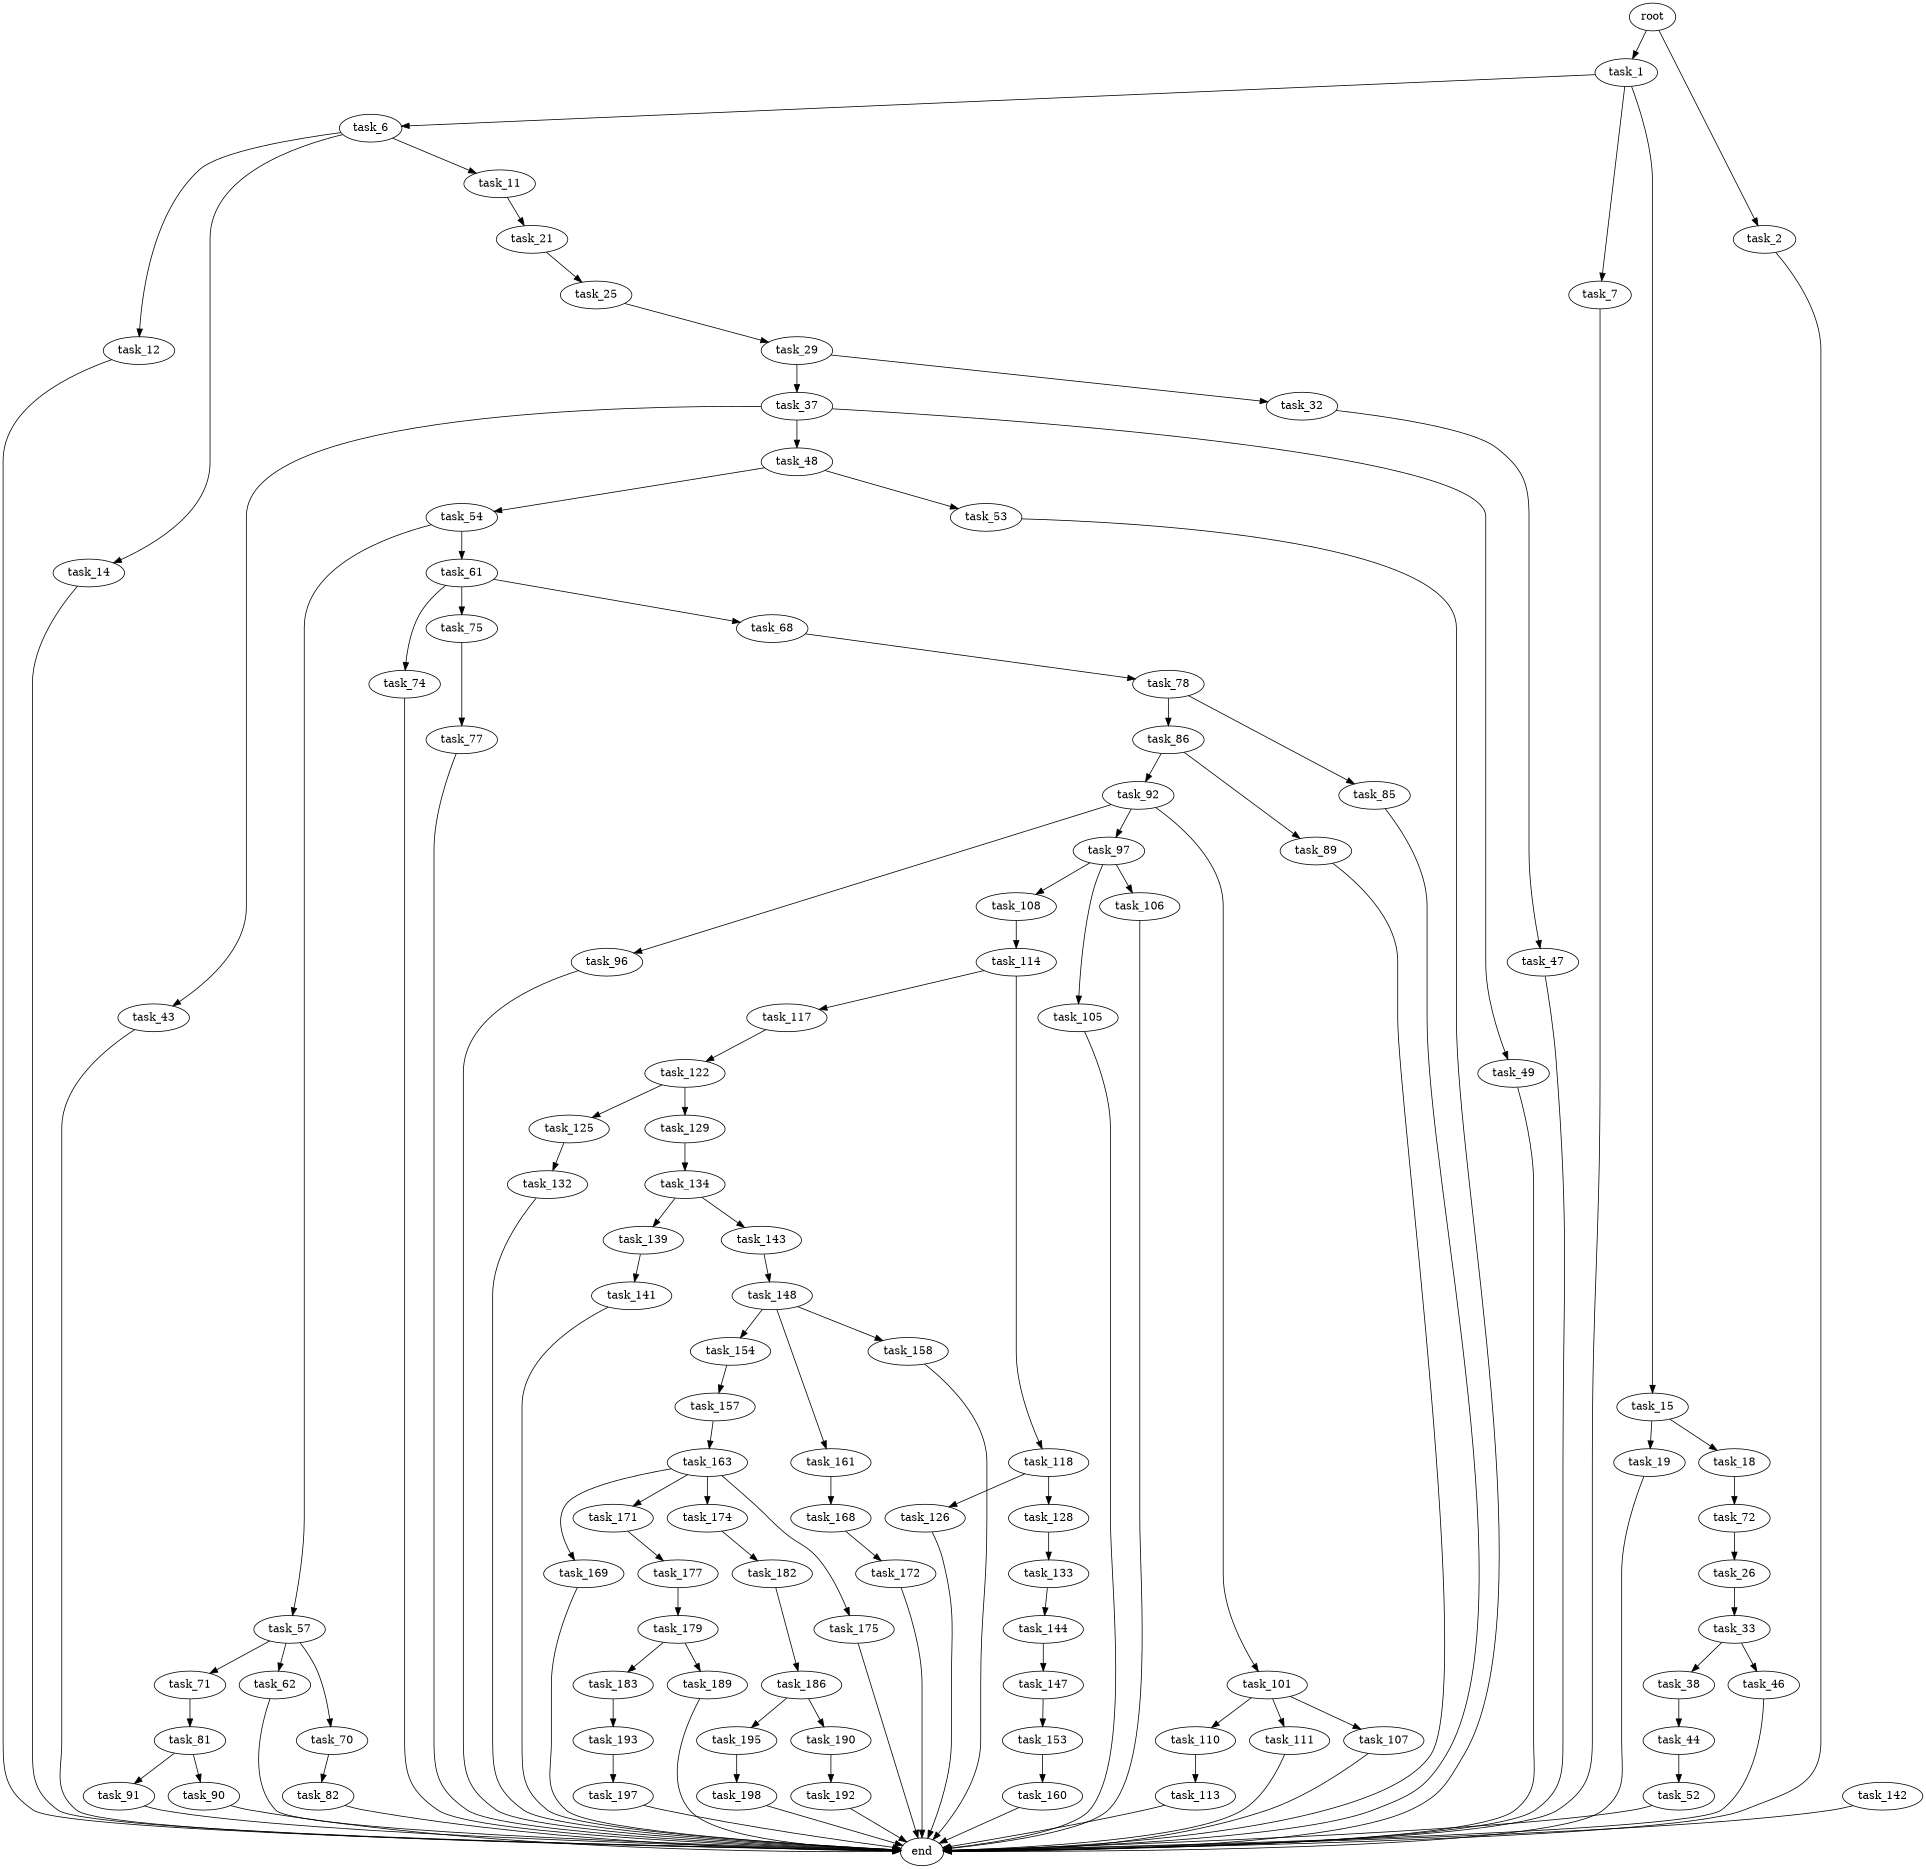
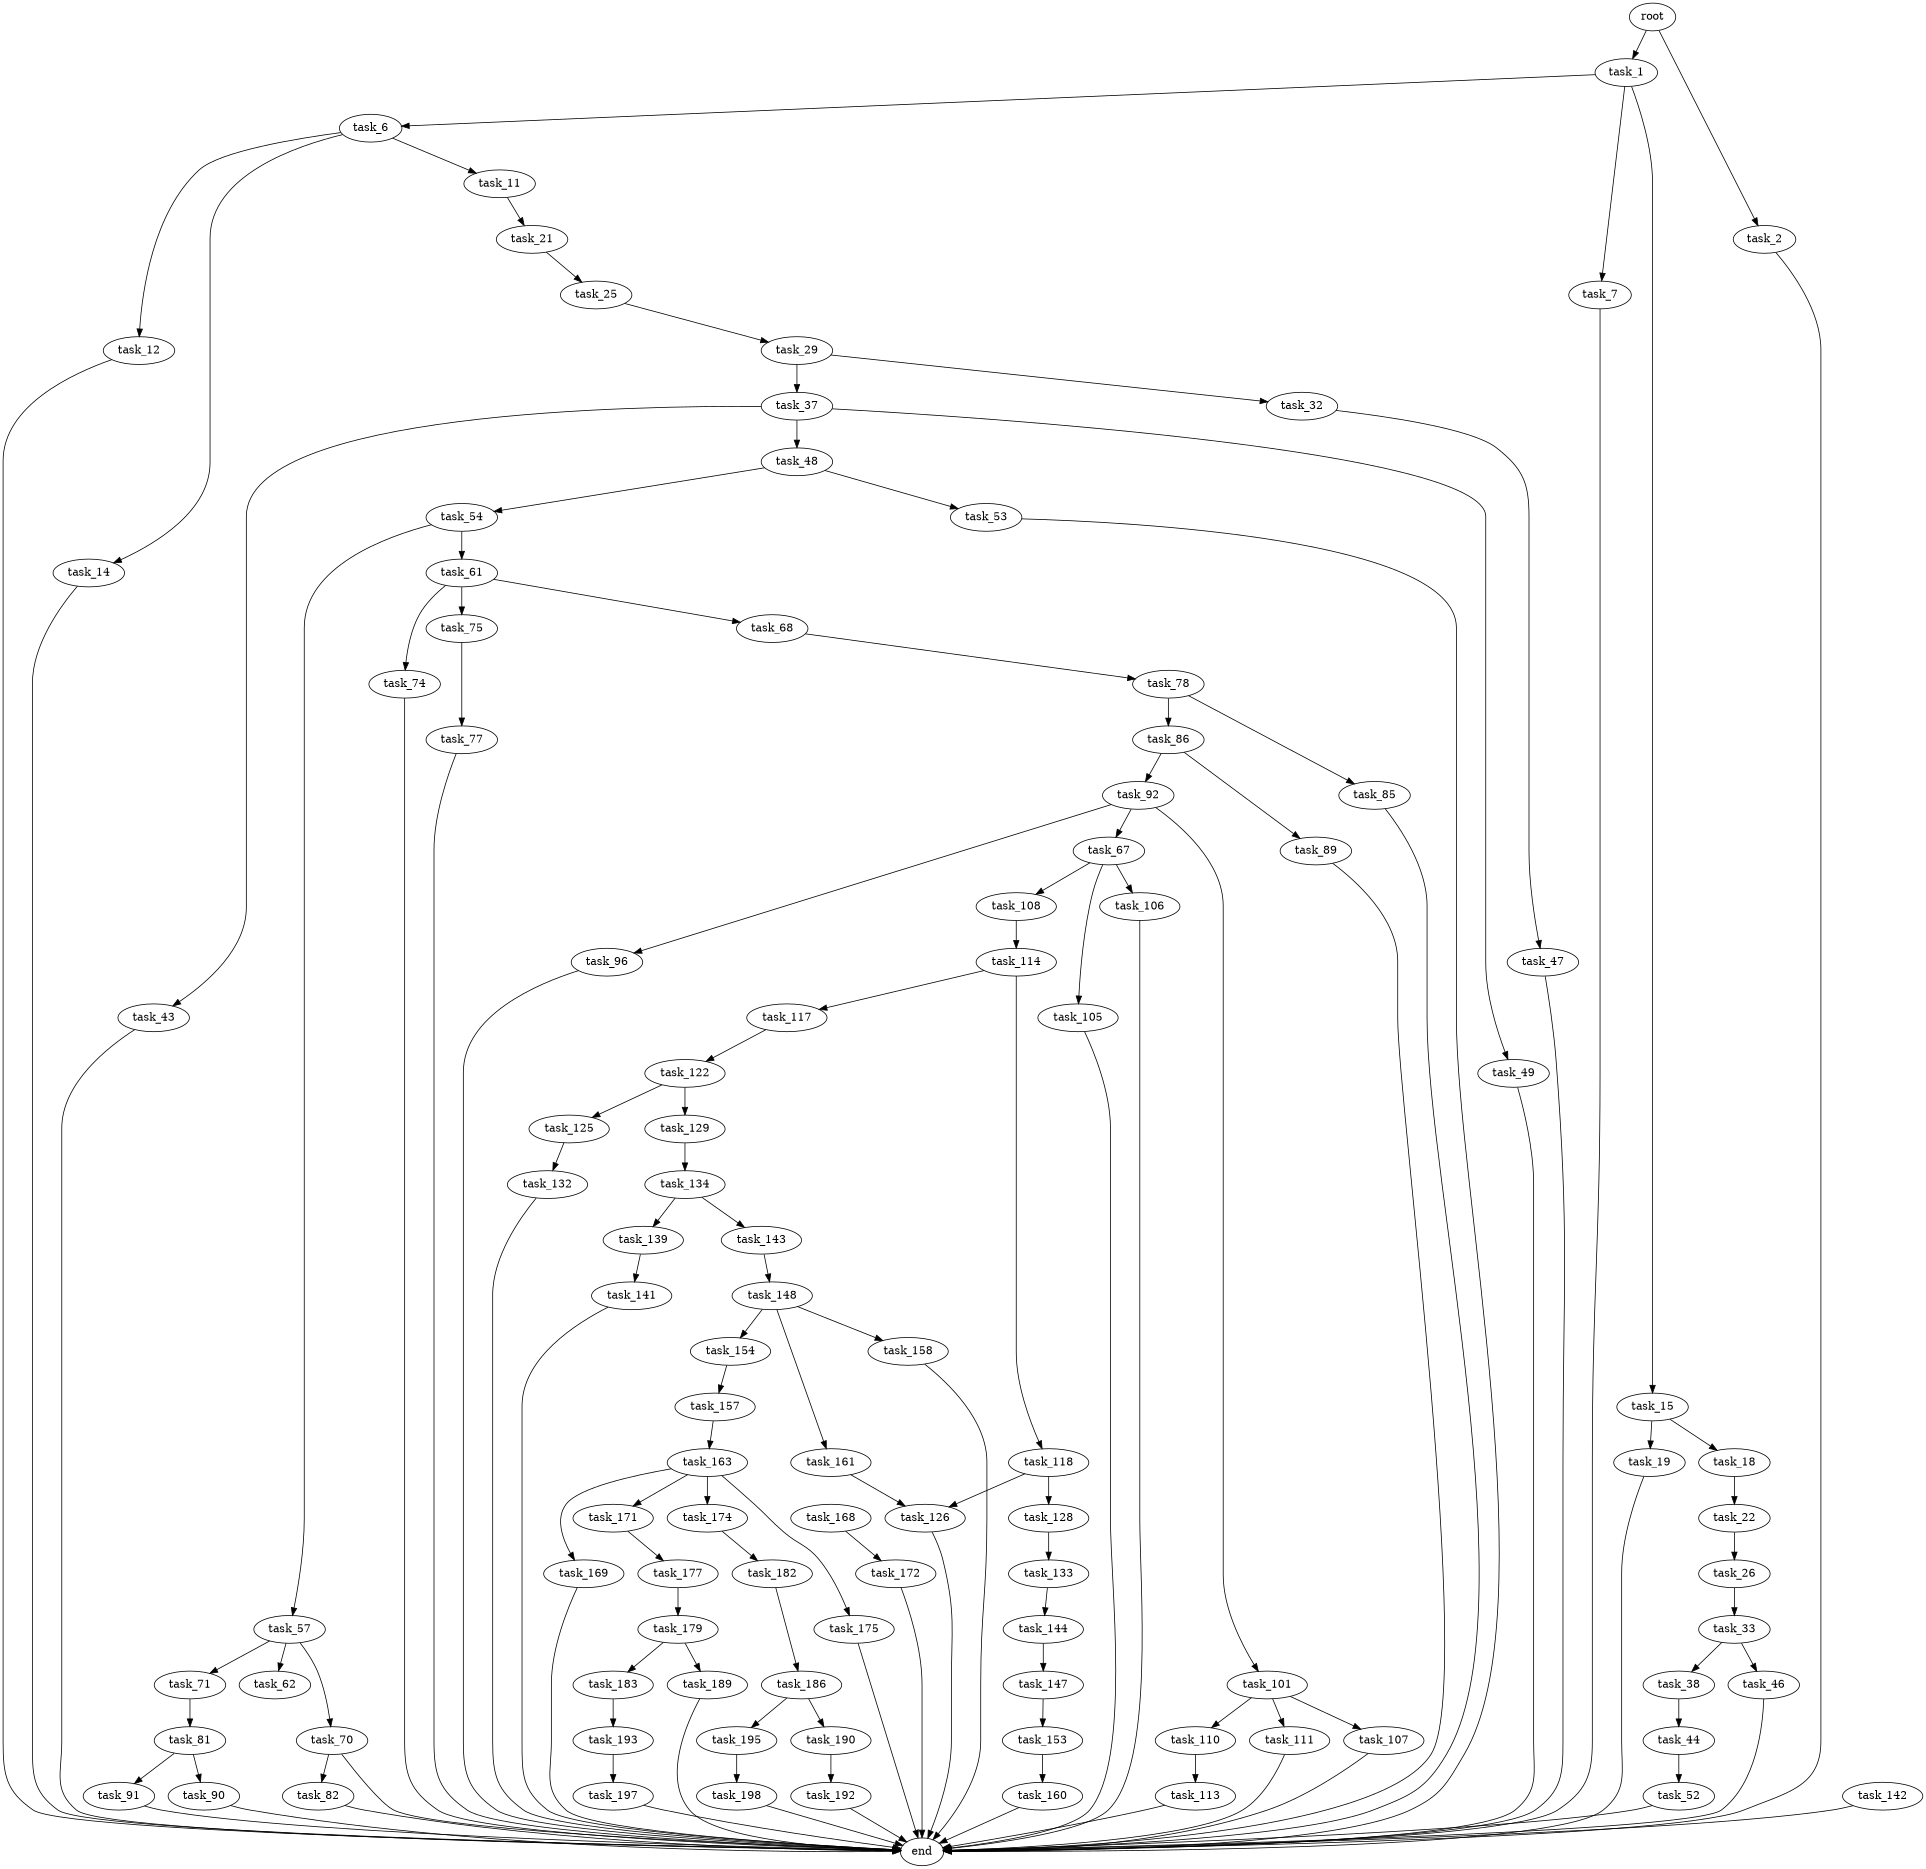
(1109, 851) -> (1109, 851)
(831, 1487) -> (875, 1488)
(1734, 1518) -> (1734, 1518)
(525, 1836) -> (604, 1836)
